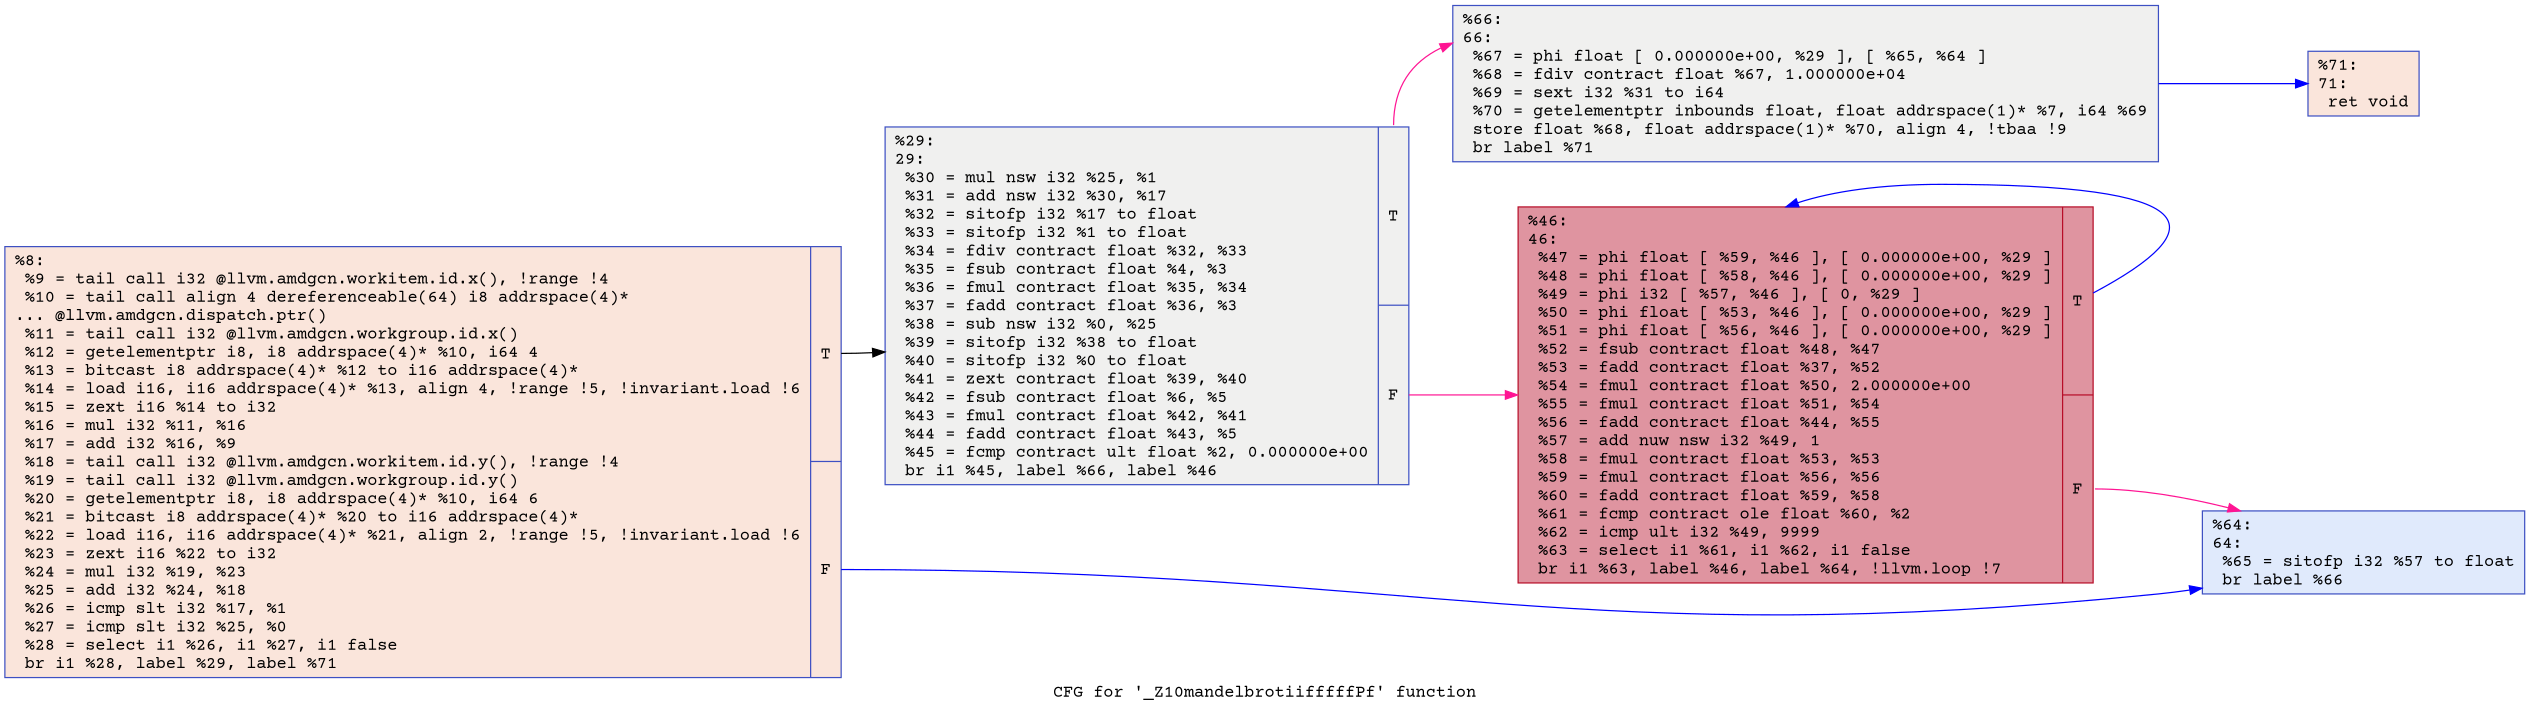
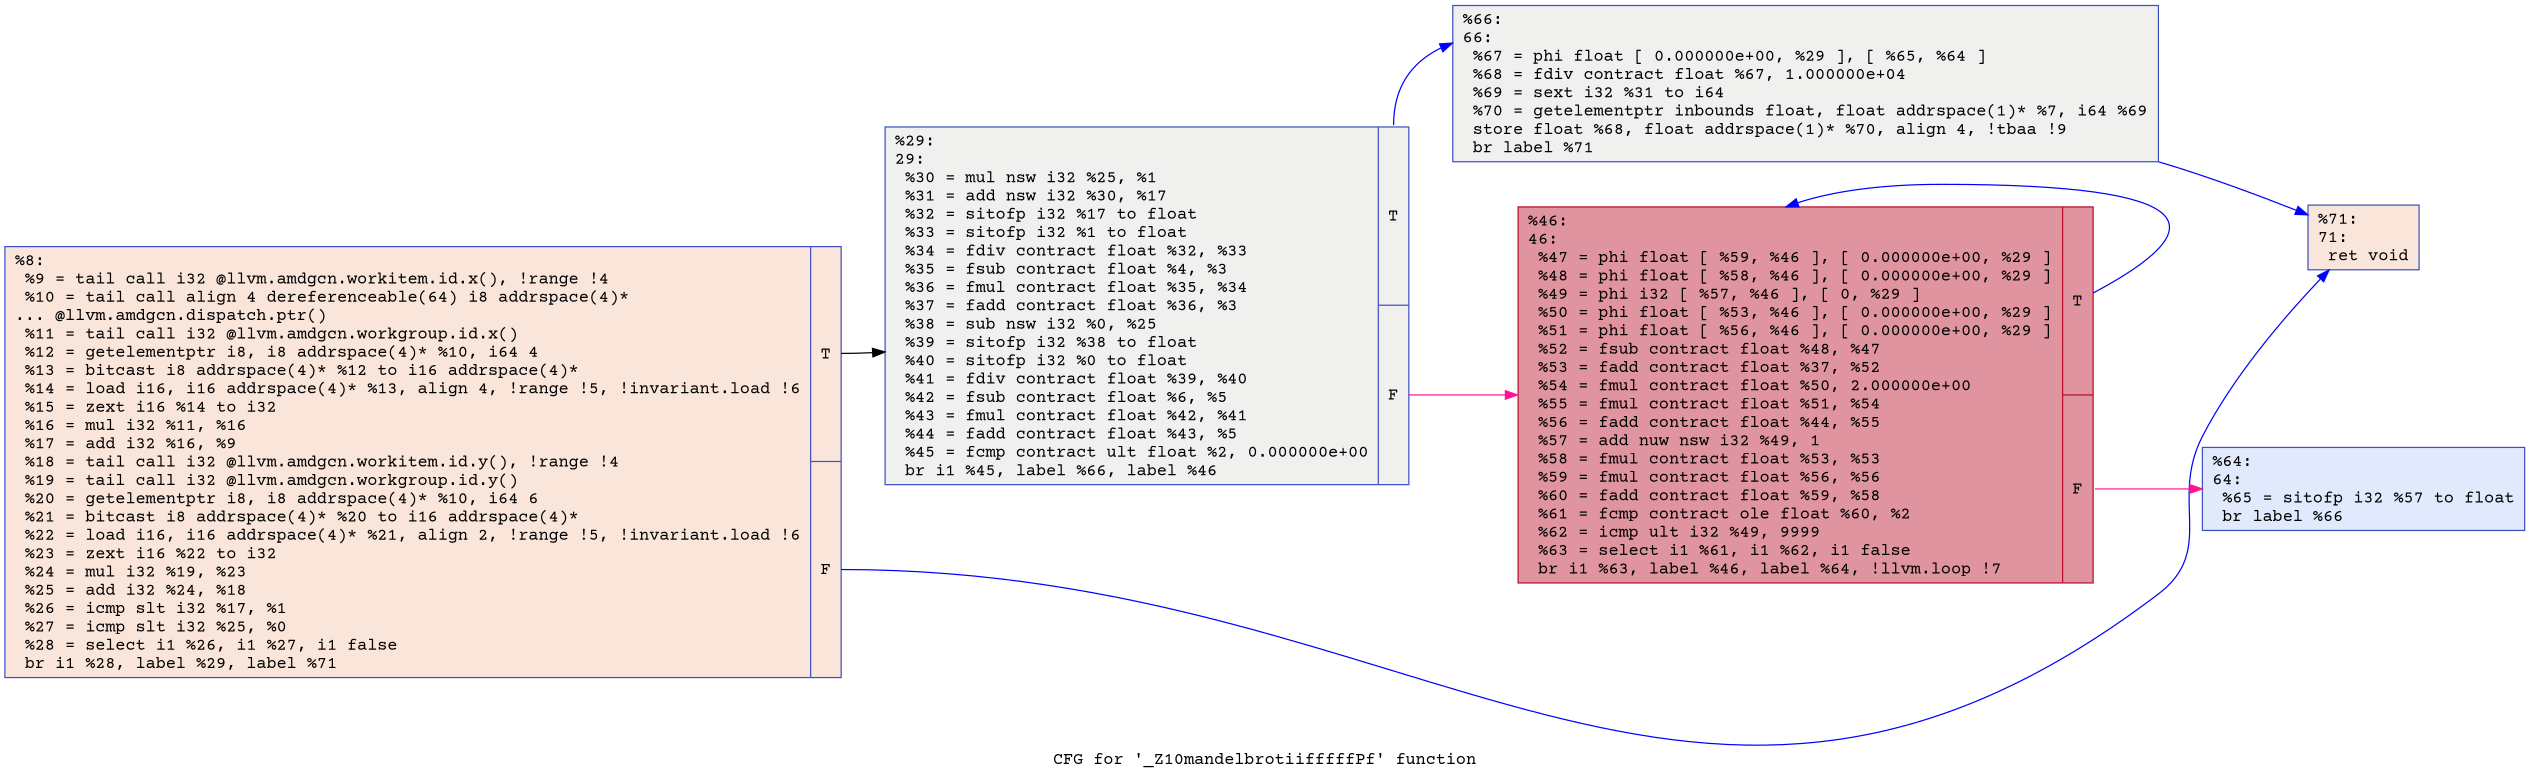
(1405, 79) -> (1405, 79)
(1071, 378) -> (1071, 378)
(1515, 605) -> (1690, 742)
